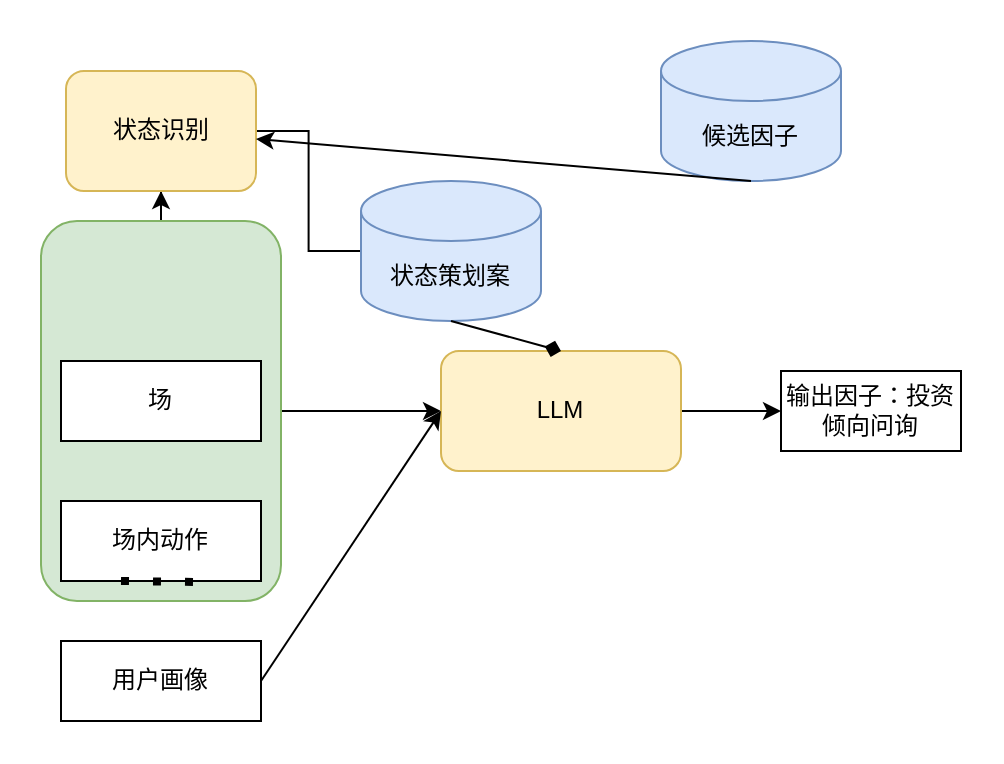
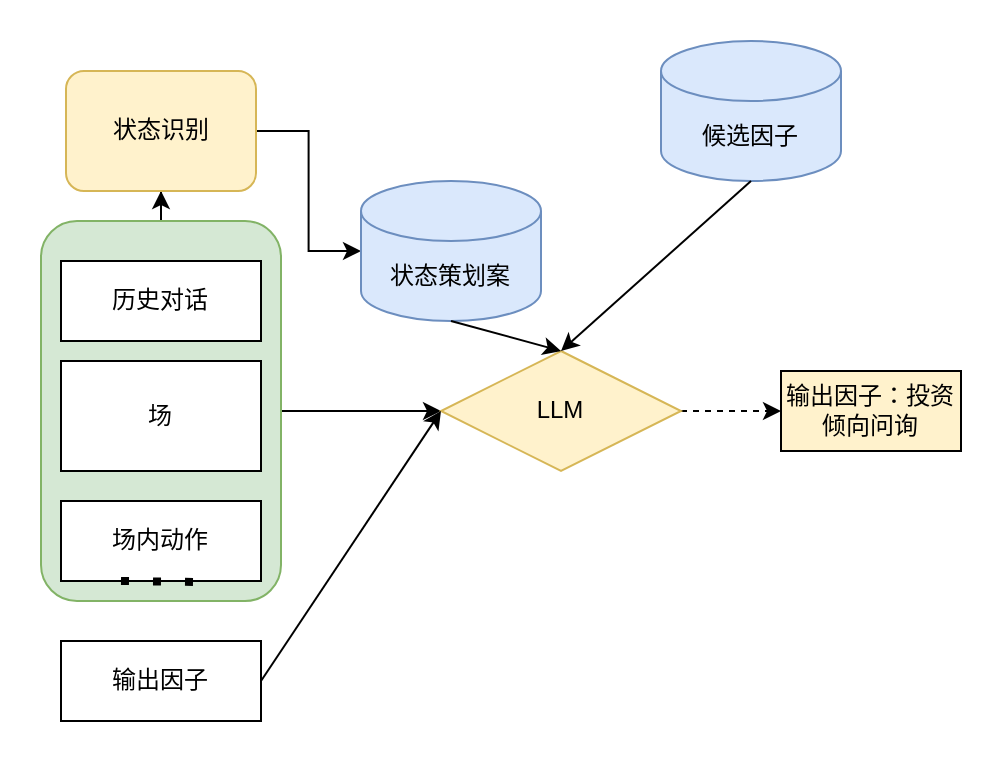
(510, 161) -> (661, 262)
(351, 251) -> (346, 251)
none -> (161, 301)
(545, 347) -> (546, 347)
(161, 401) -> (161, 416)
(561, 411) -> (561, 411)
(723, 411) -> (723, 411)
(871, 411) -> (871, 411)
(161, 681) -> (161, 681)
